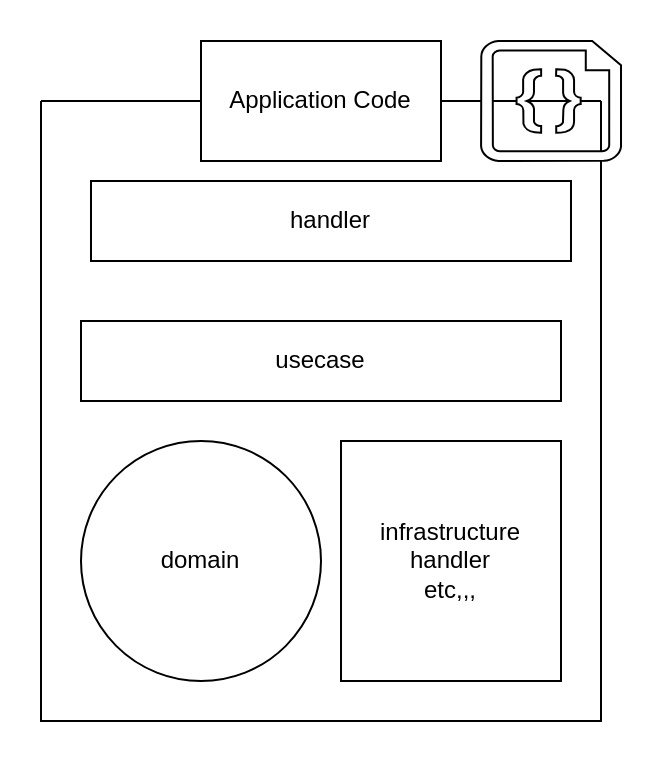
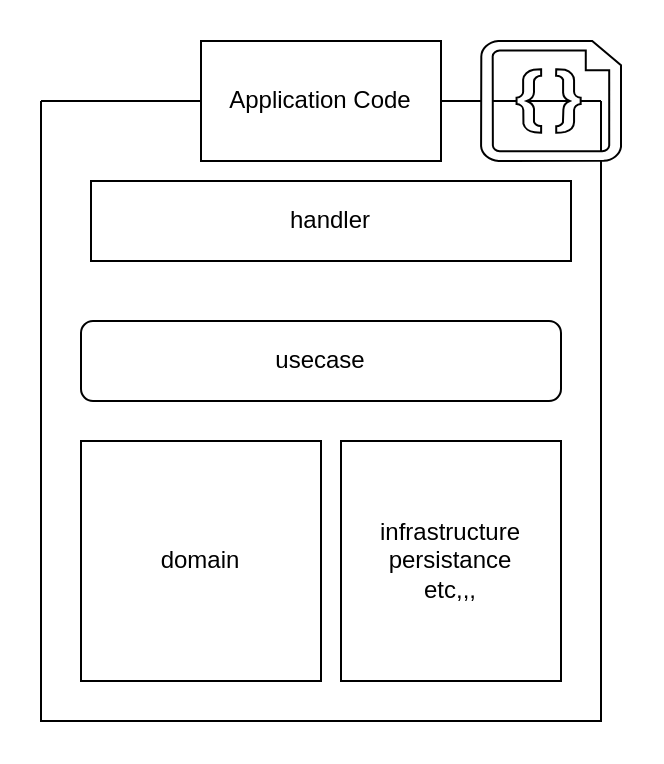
(321, 361) -> (321, 361)
(201, 561) -> (201, 561)
(451, 561) -> (451, 561)
